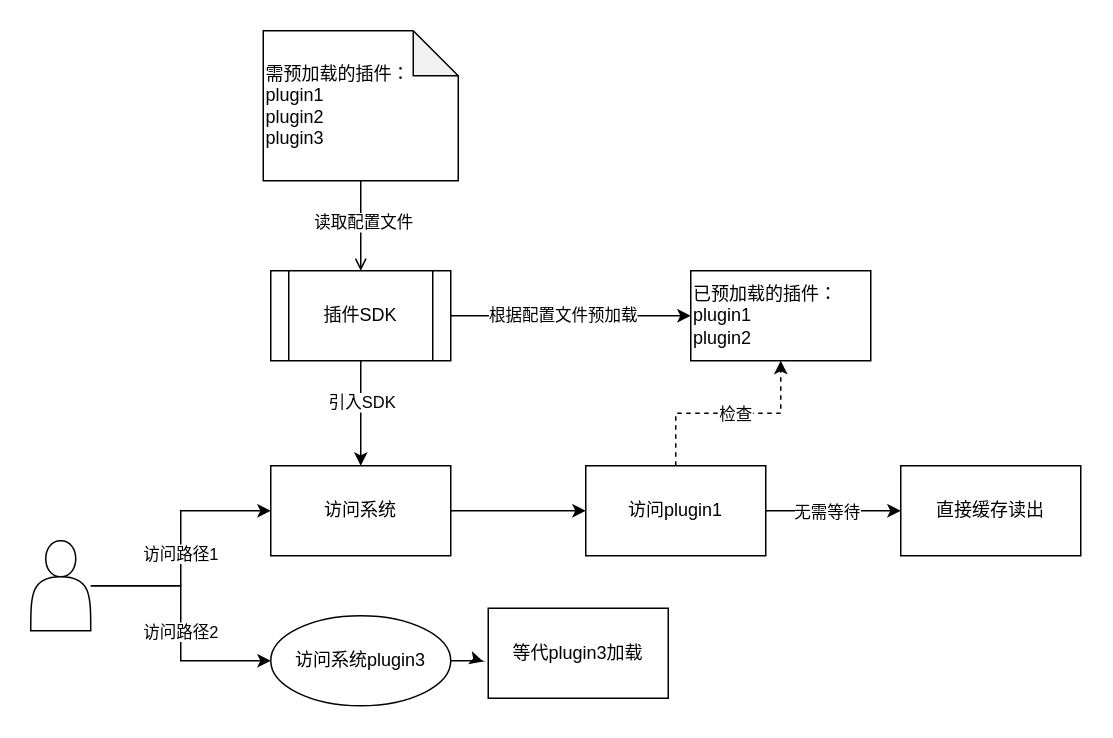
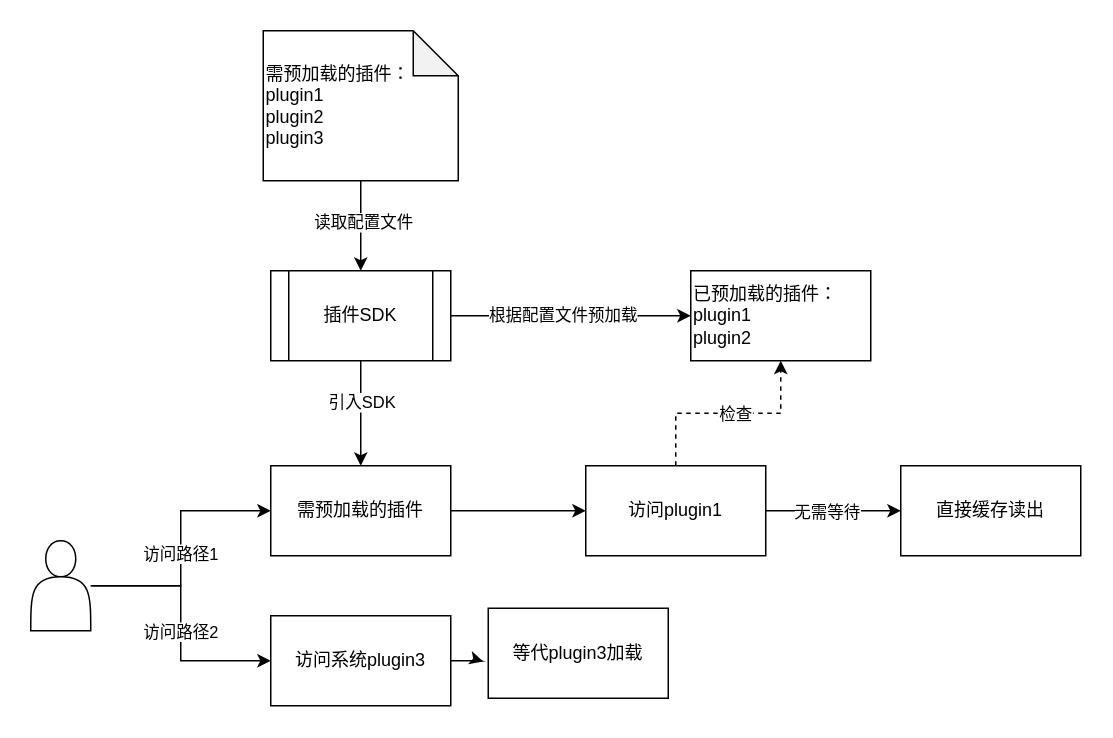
(361, 261) -> (361, 259)
(361, 511) -> (361, 511)
(361, 661) -> (361, 661)
